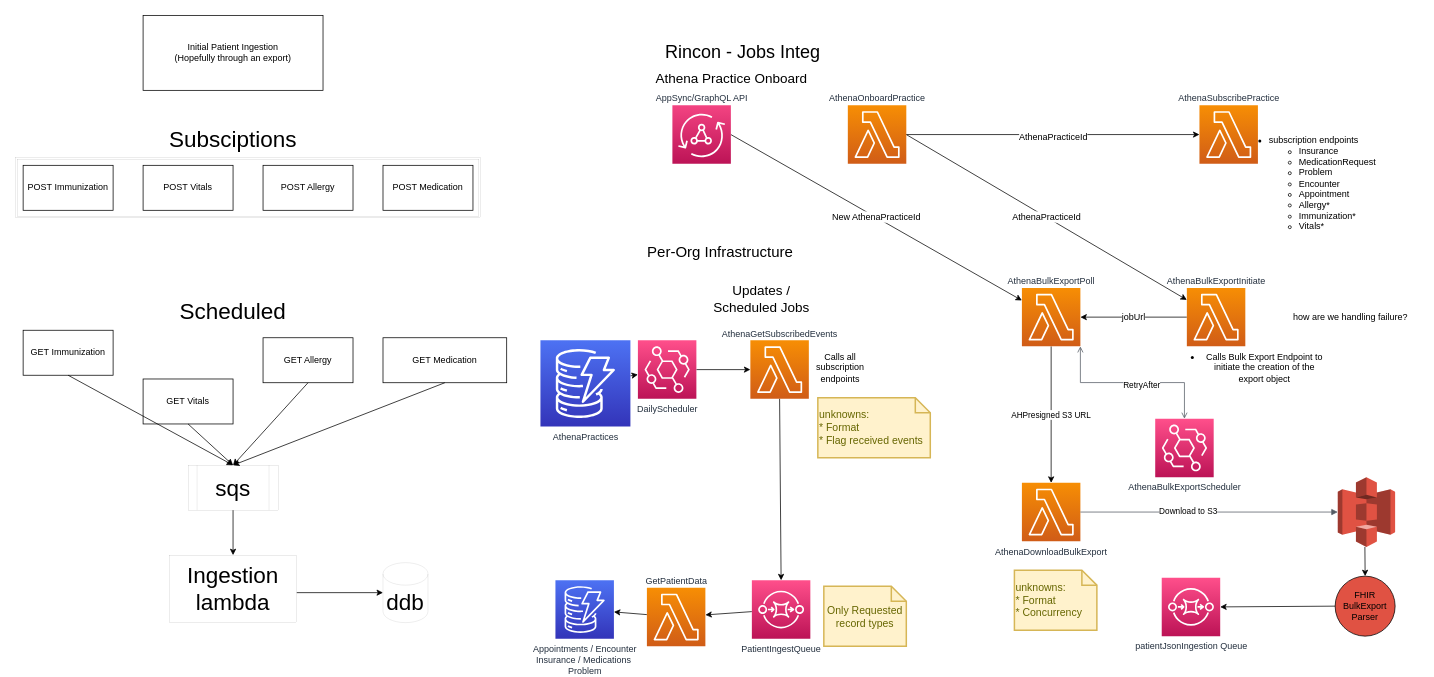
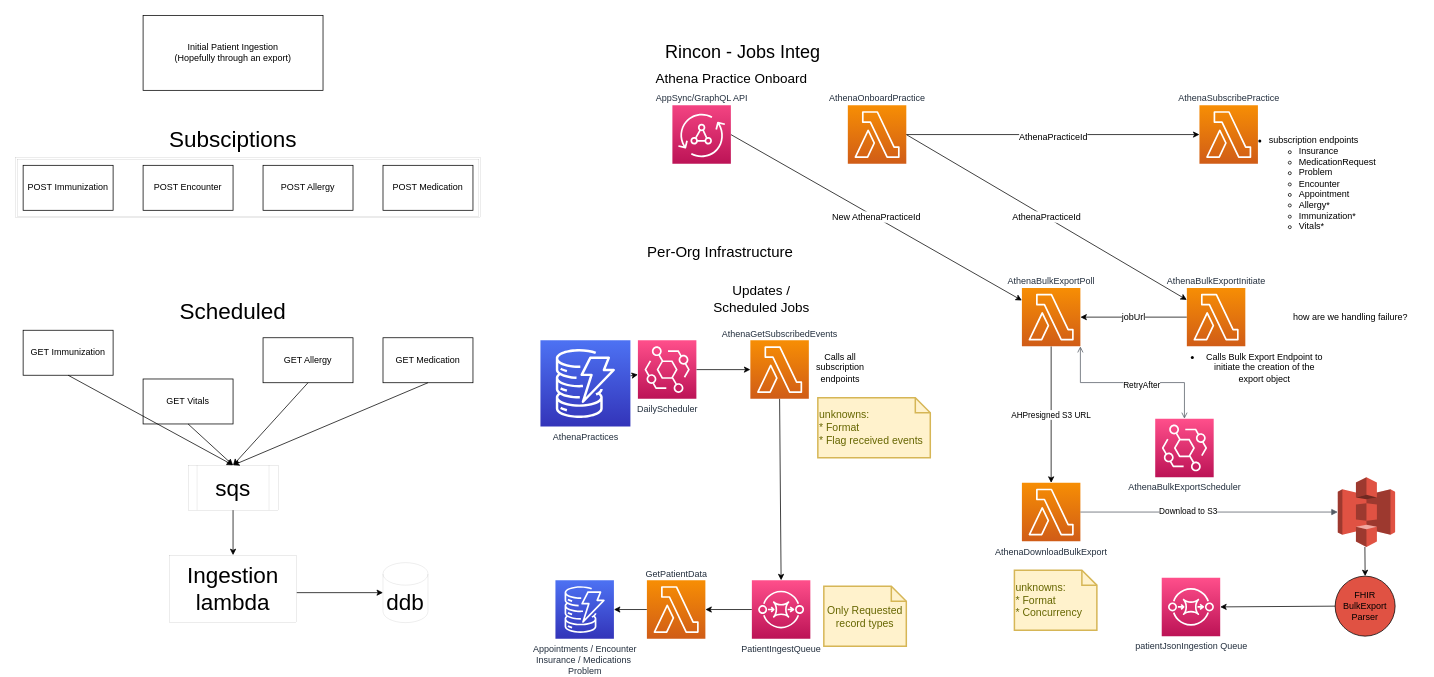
(188, 188) -> (188, 188)
(445, 360) -> (428, 360)
(676, 617) -> (676, 610)
